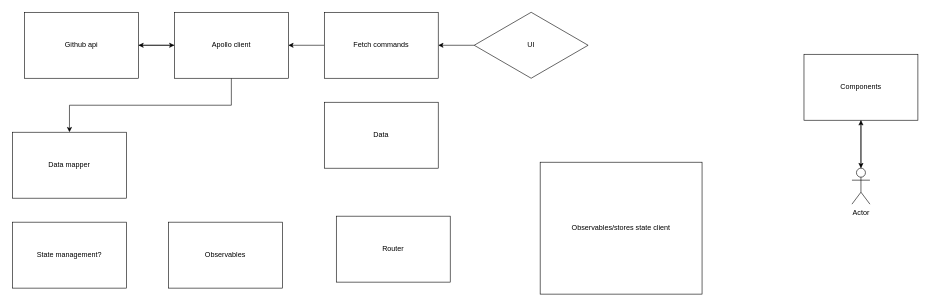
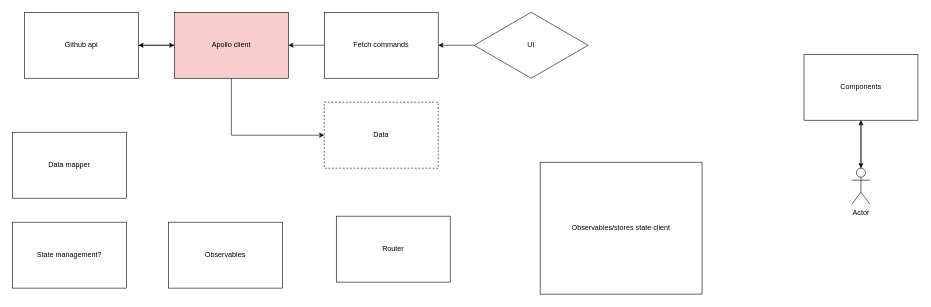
(231, 45) -> (231, 45)
(69, 115) -> (231, 120)
(381, 135) -> (381, 135)
